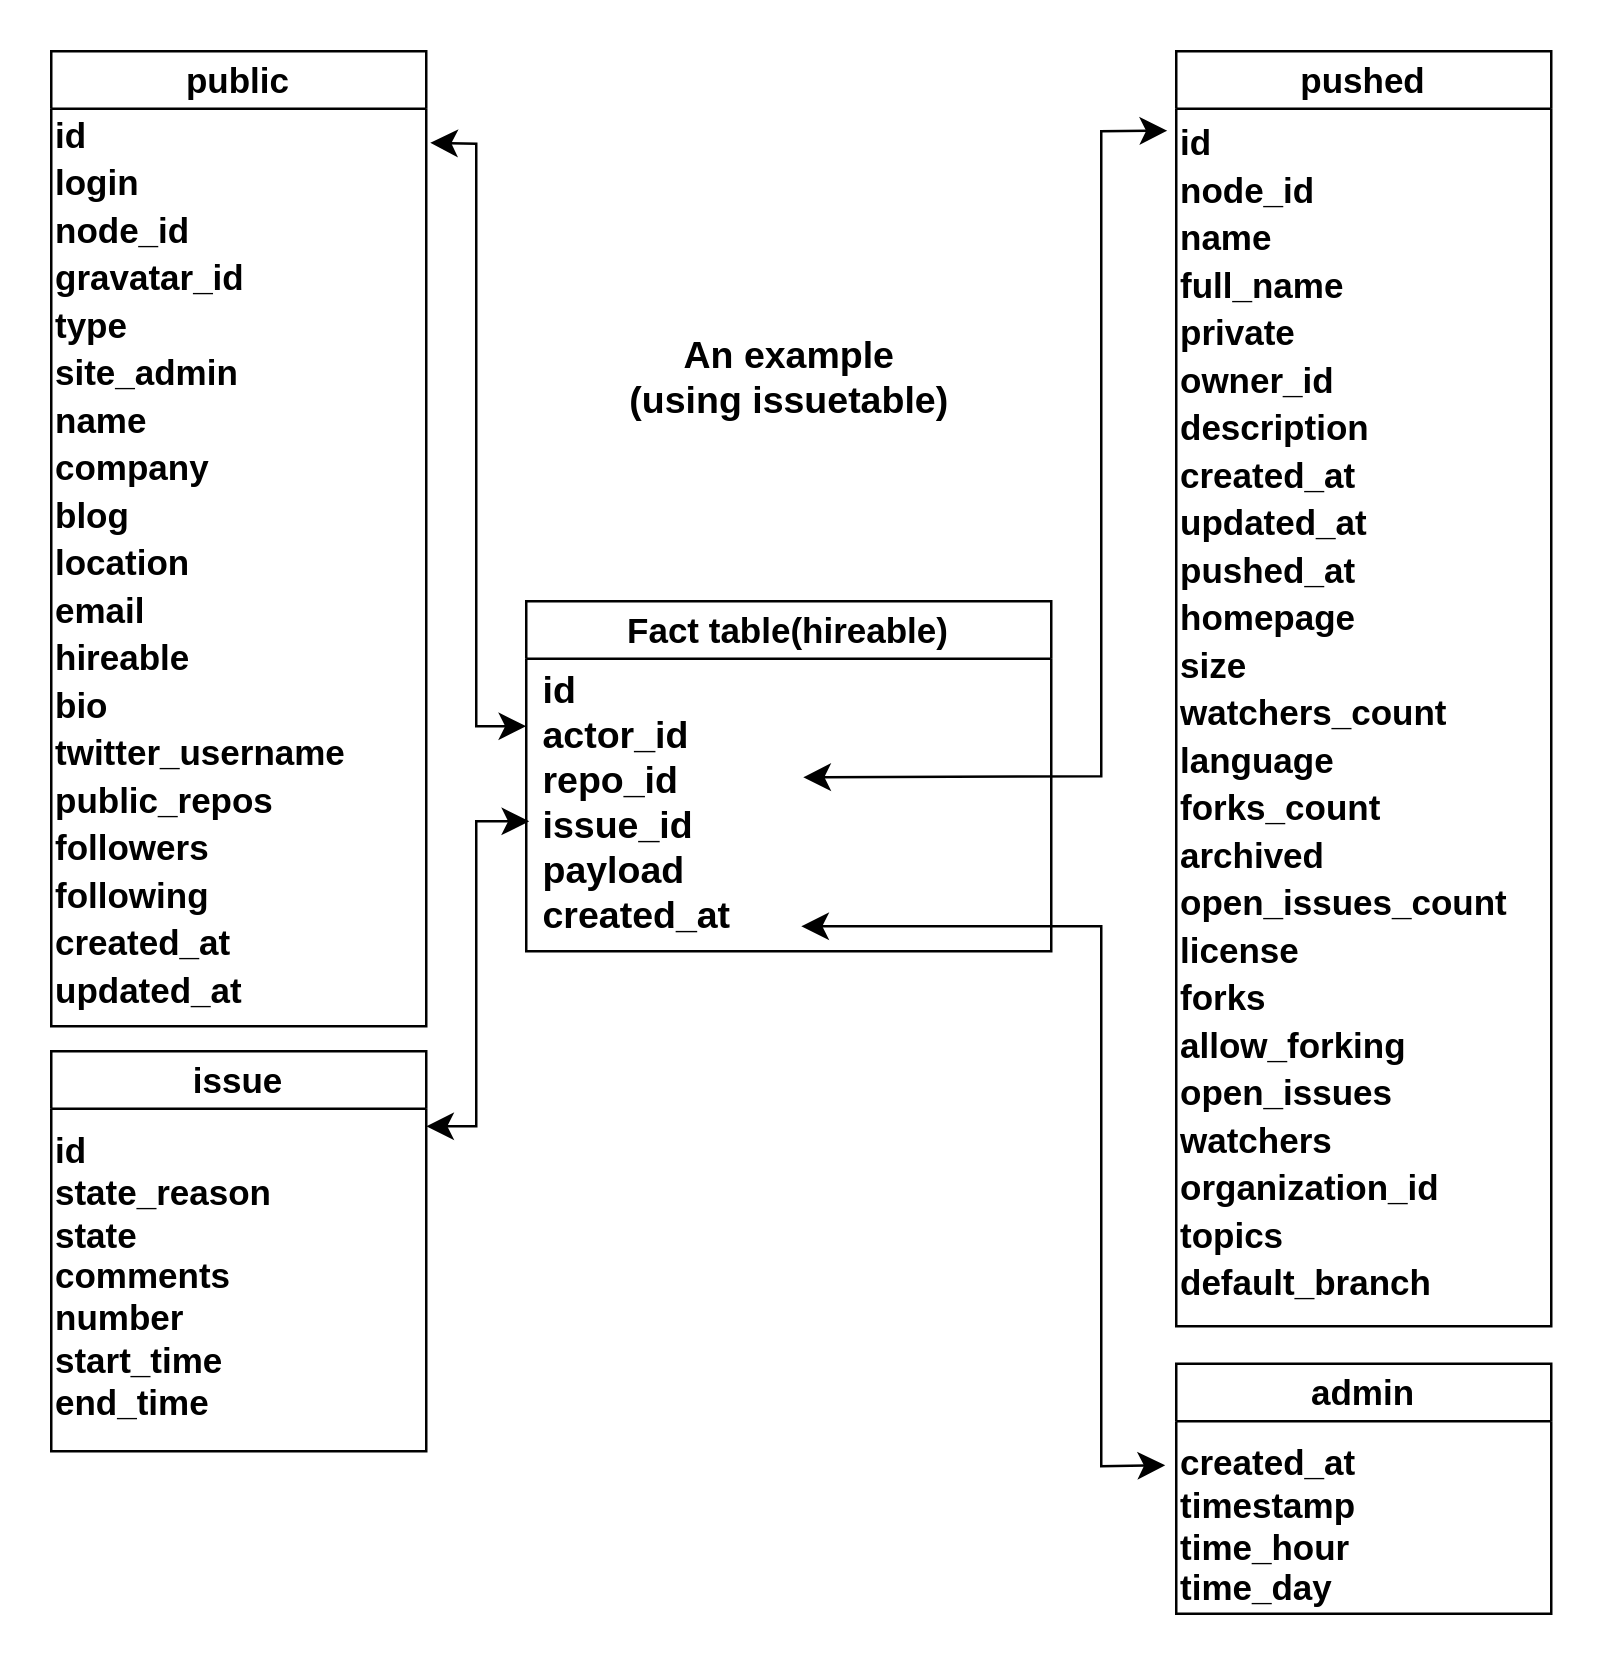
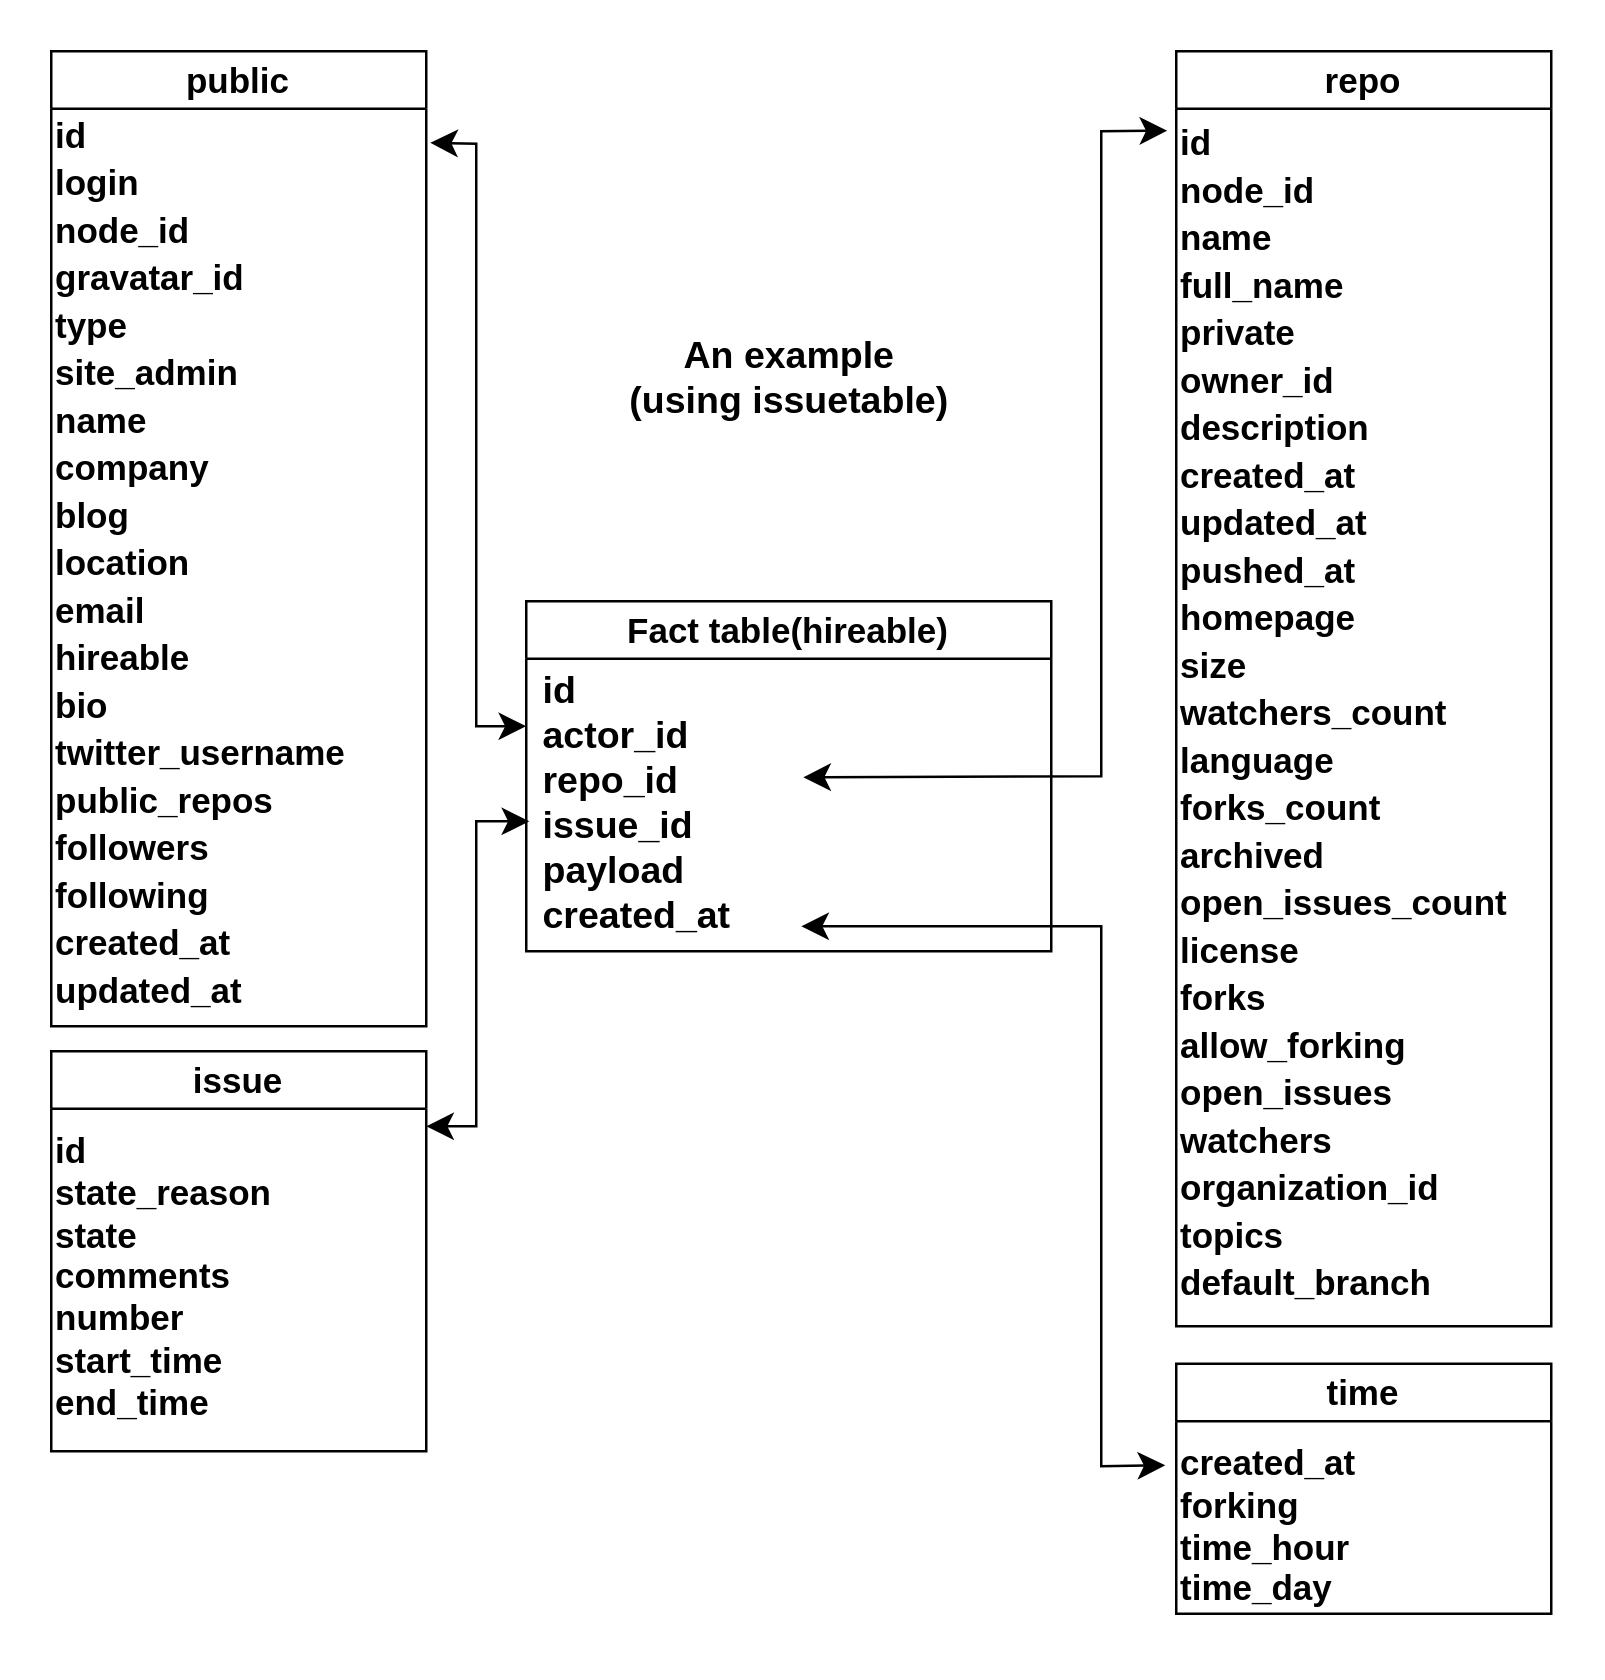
(1364, 81) -> (1364, 81)
(1364, 1394) -> (1364, 1394)
(1279, 1526) -> (1279, 1526)
